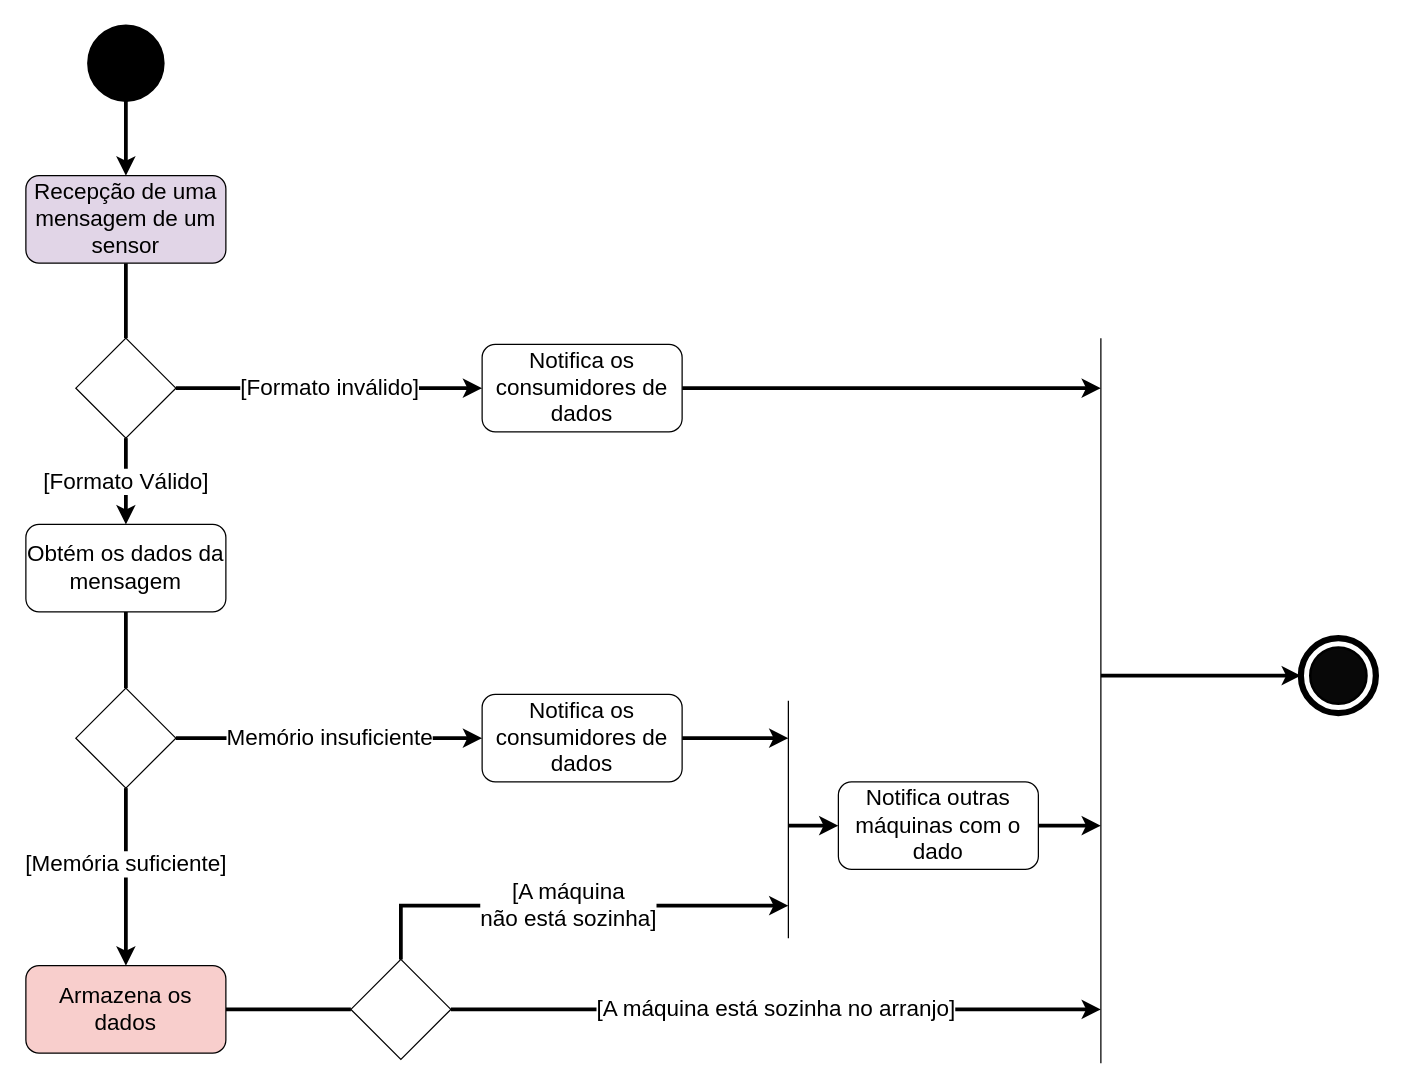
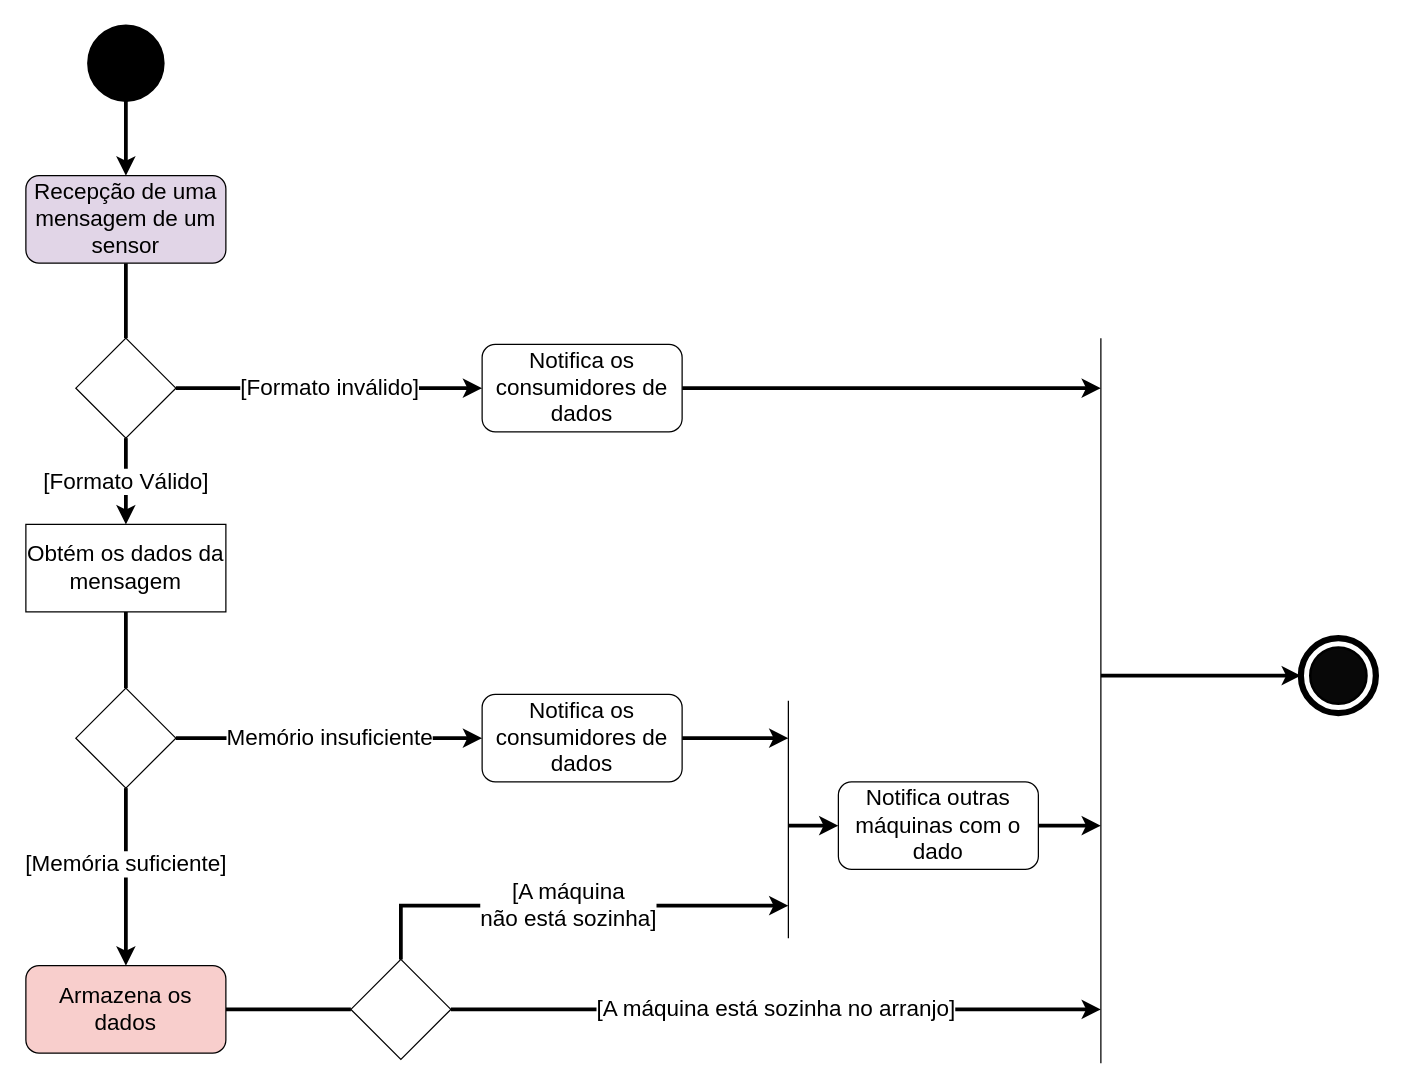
(126, 568) -> (126, 568)
